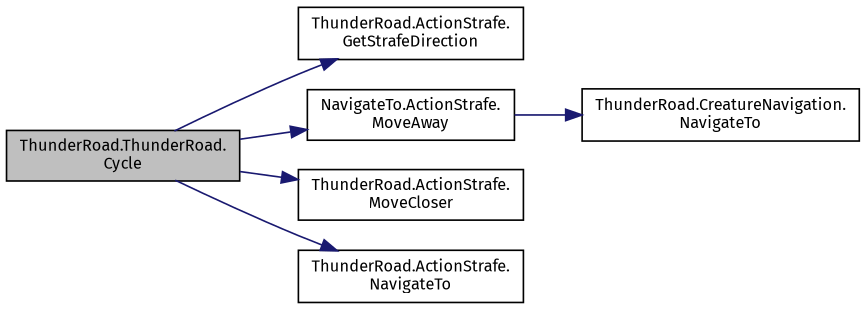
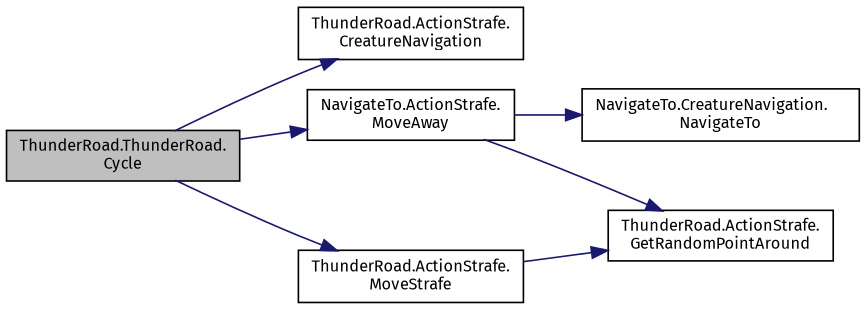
(411, 33) -> (411, 33)
(721, 115) -> (721, 115)
(411, 195) -> none
none -> (721, 236)
(411, 276) -> (411, 276)
